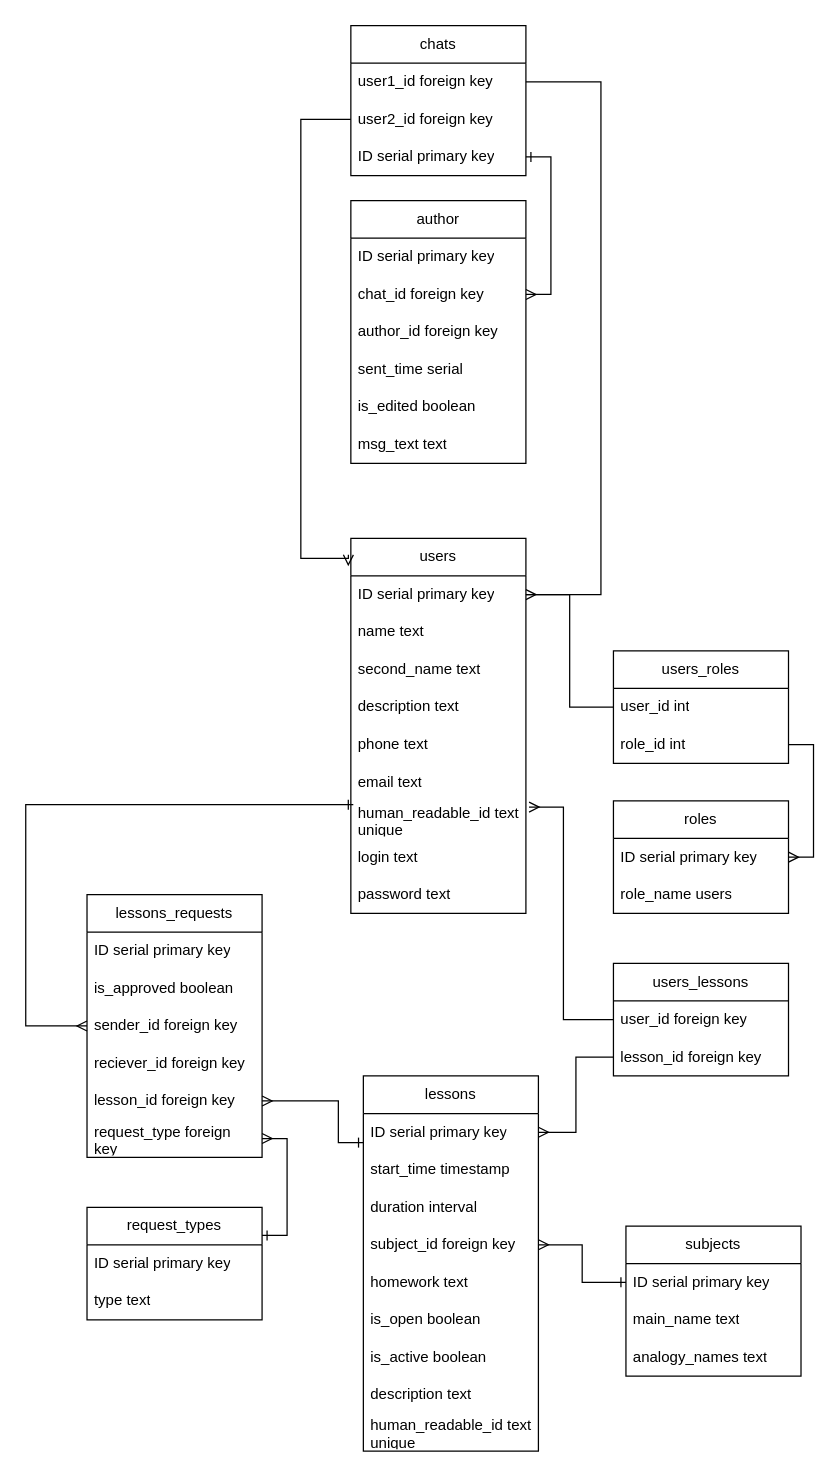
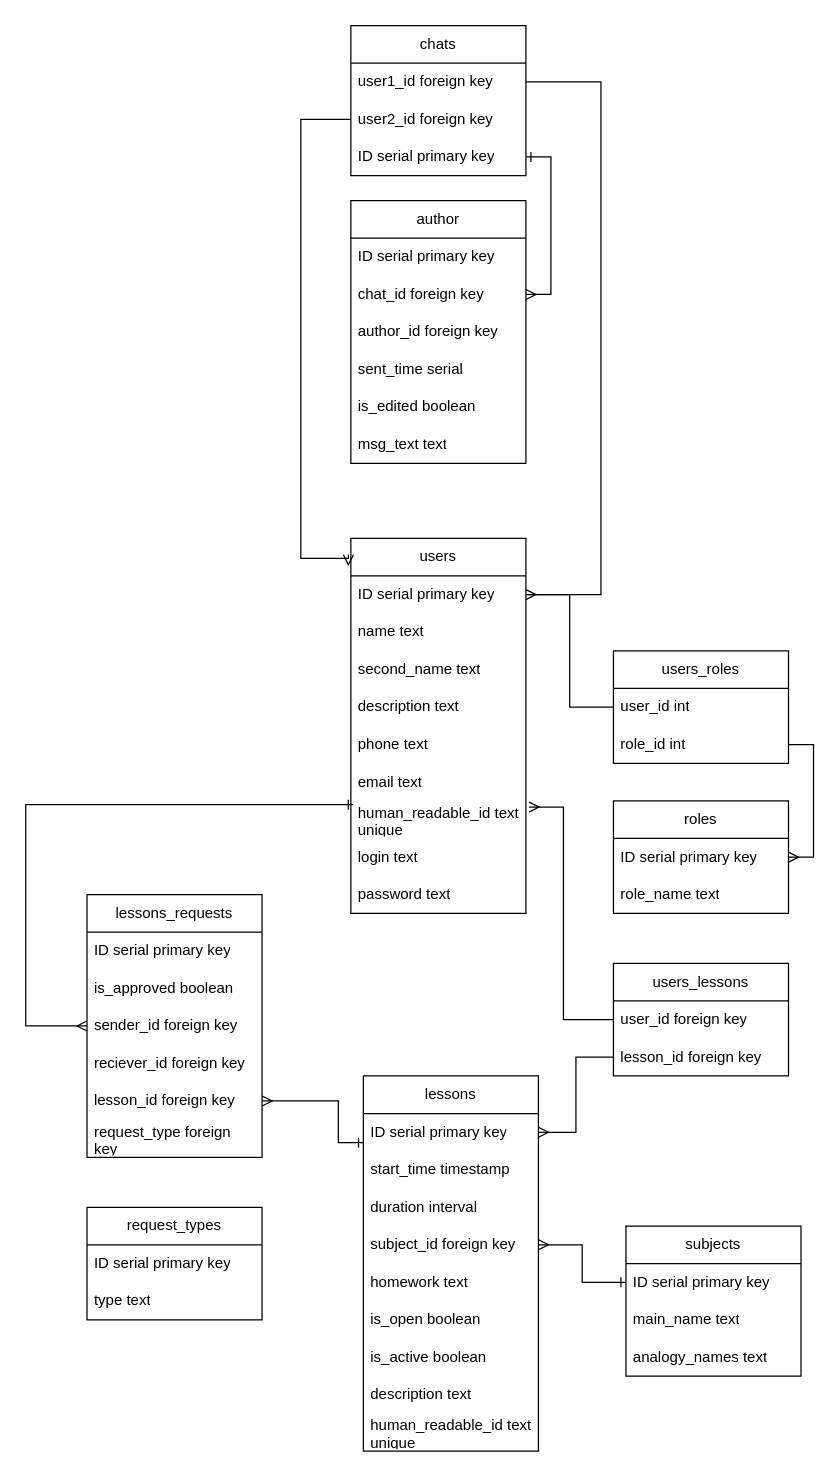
(680, 894) -> (676, 894)
(287, 1187) -> none
